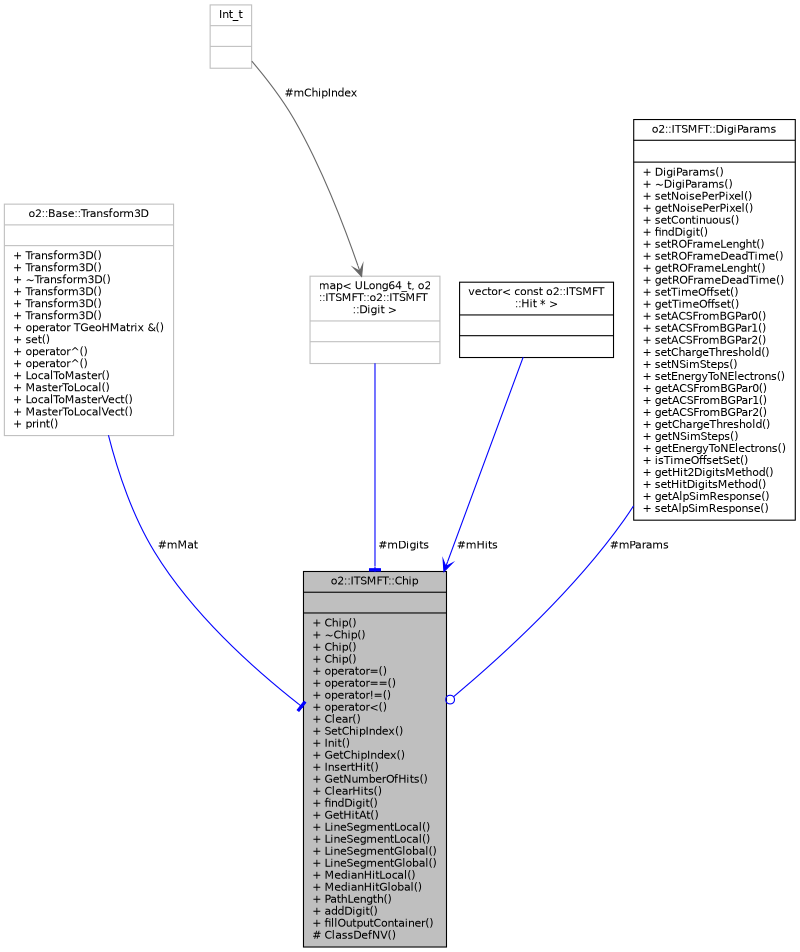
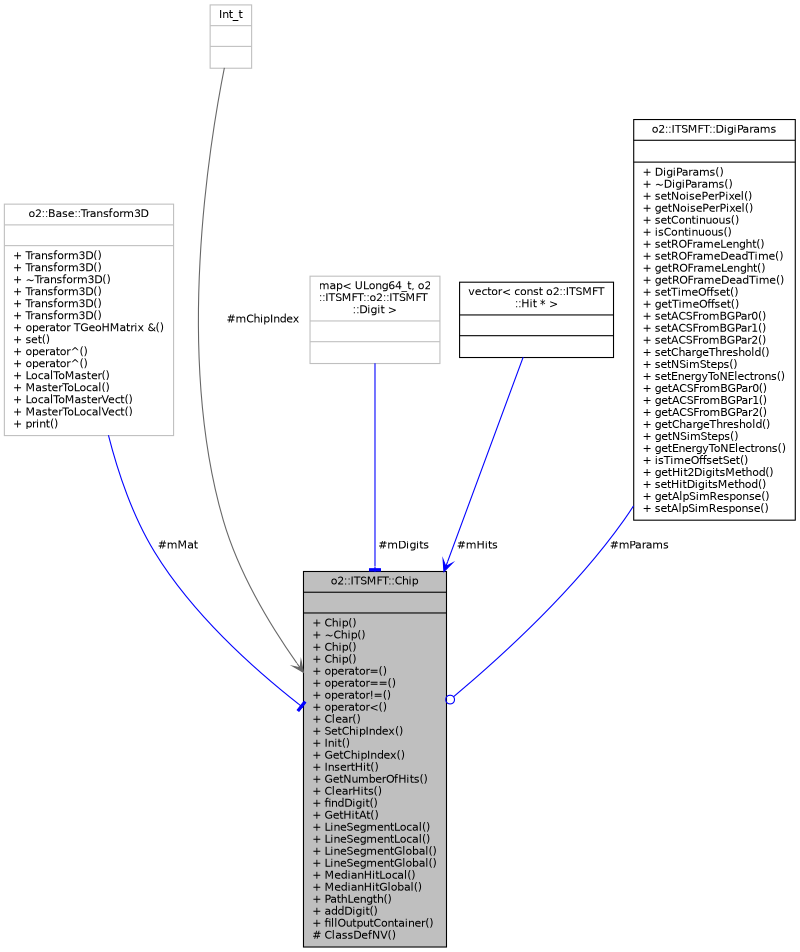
(314, 158) -> (200, 375)
(676, 233) -> (687, 233)
